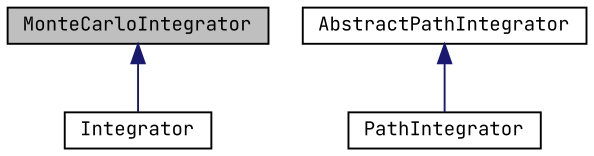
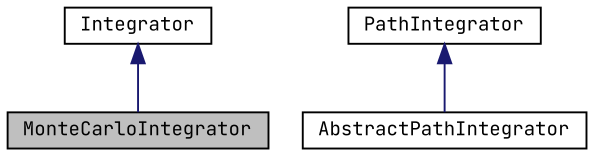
(138, 88) -> (138, 88)
(445, 88) -> (445, 88)
